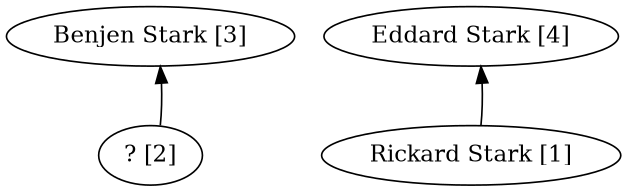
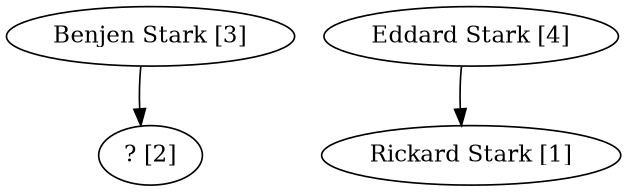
(162, 104) -> (140, 88)
(482, 104) -> (460, 88)
